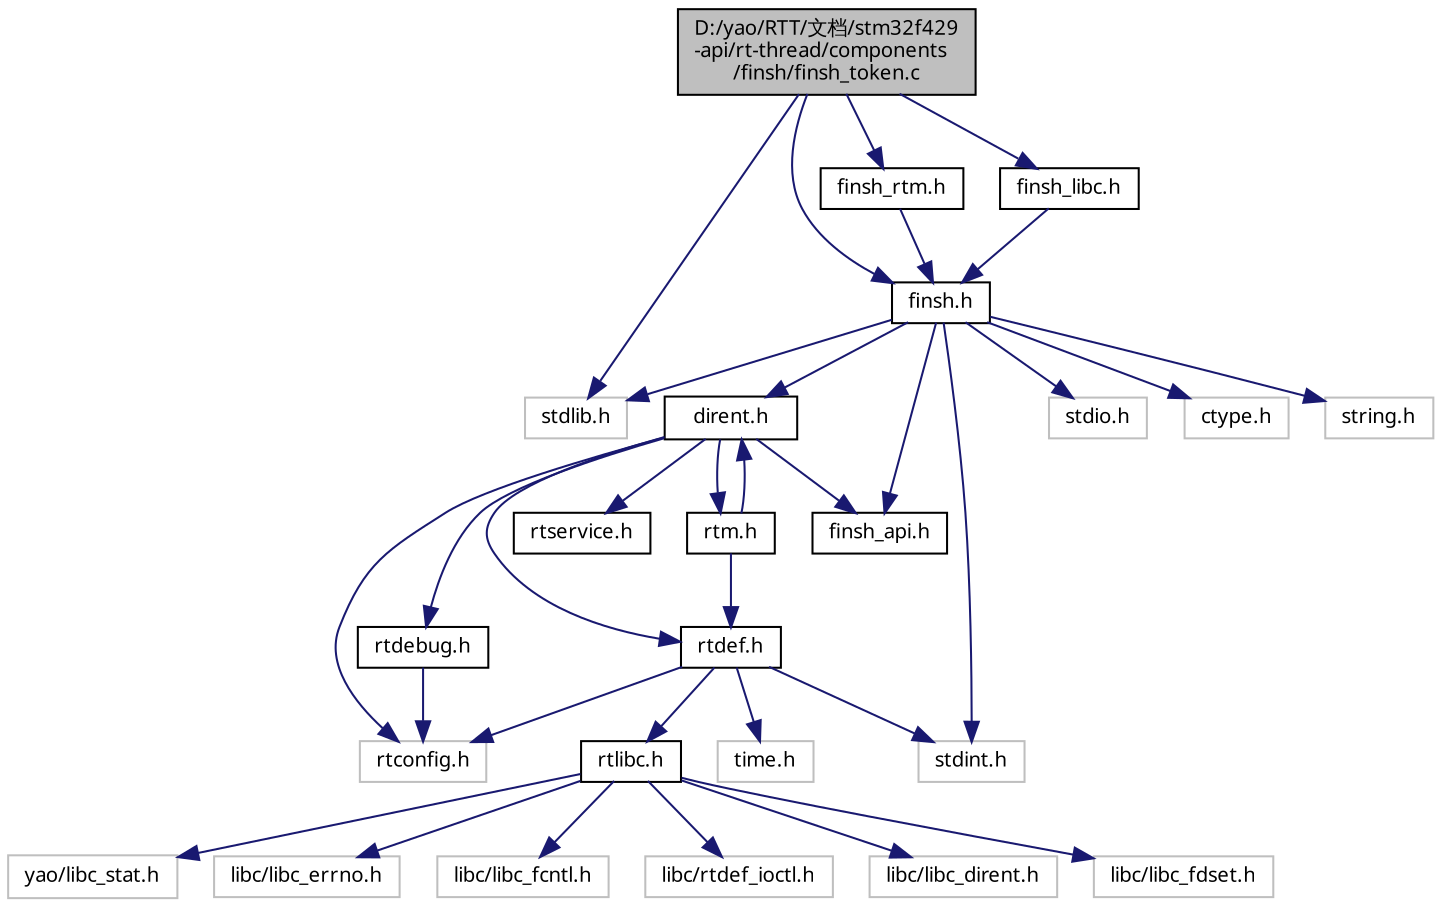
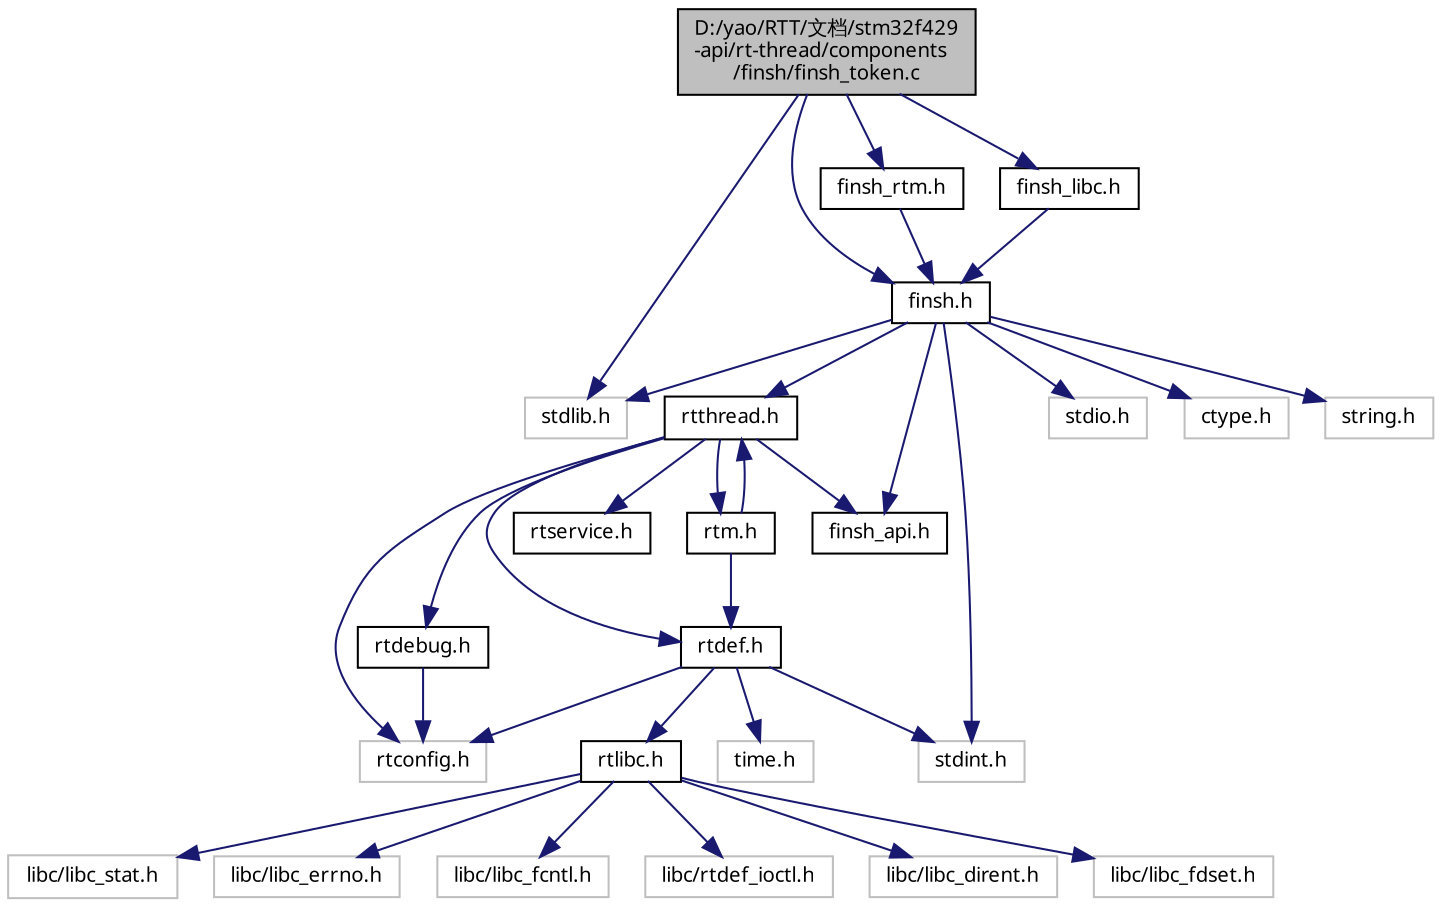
(731, 418) -> (731, 418)
(93, 877) -> (93, 877)
